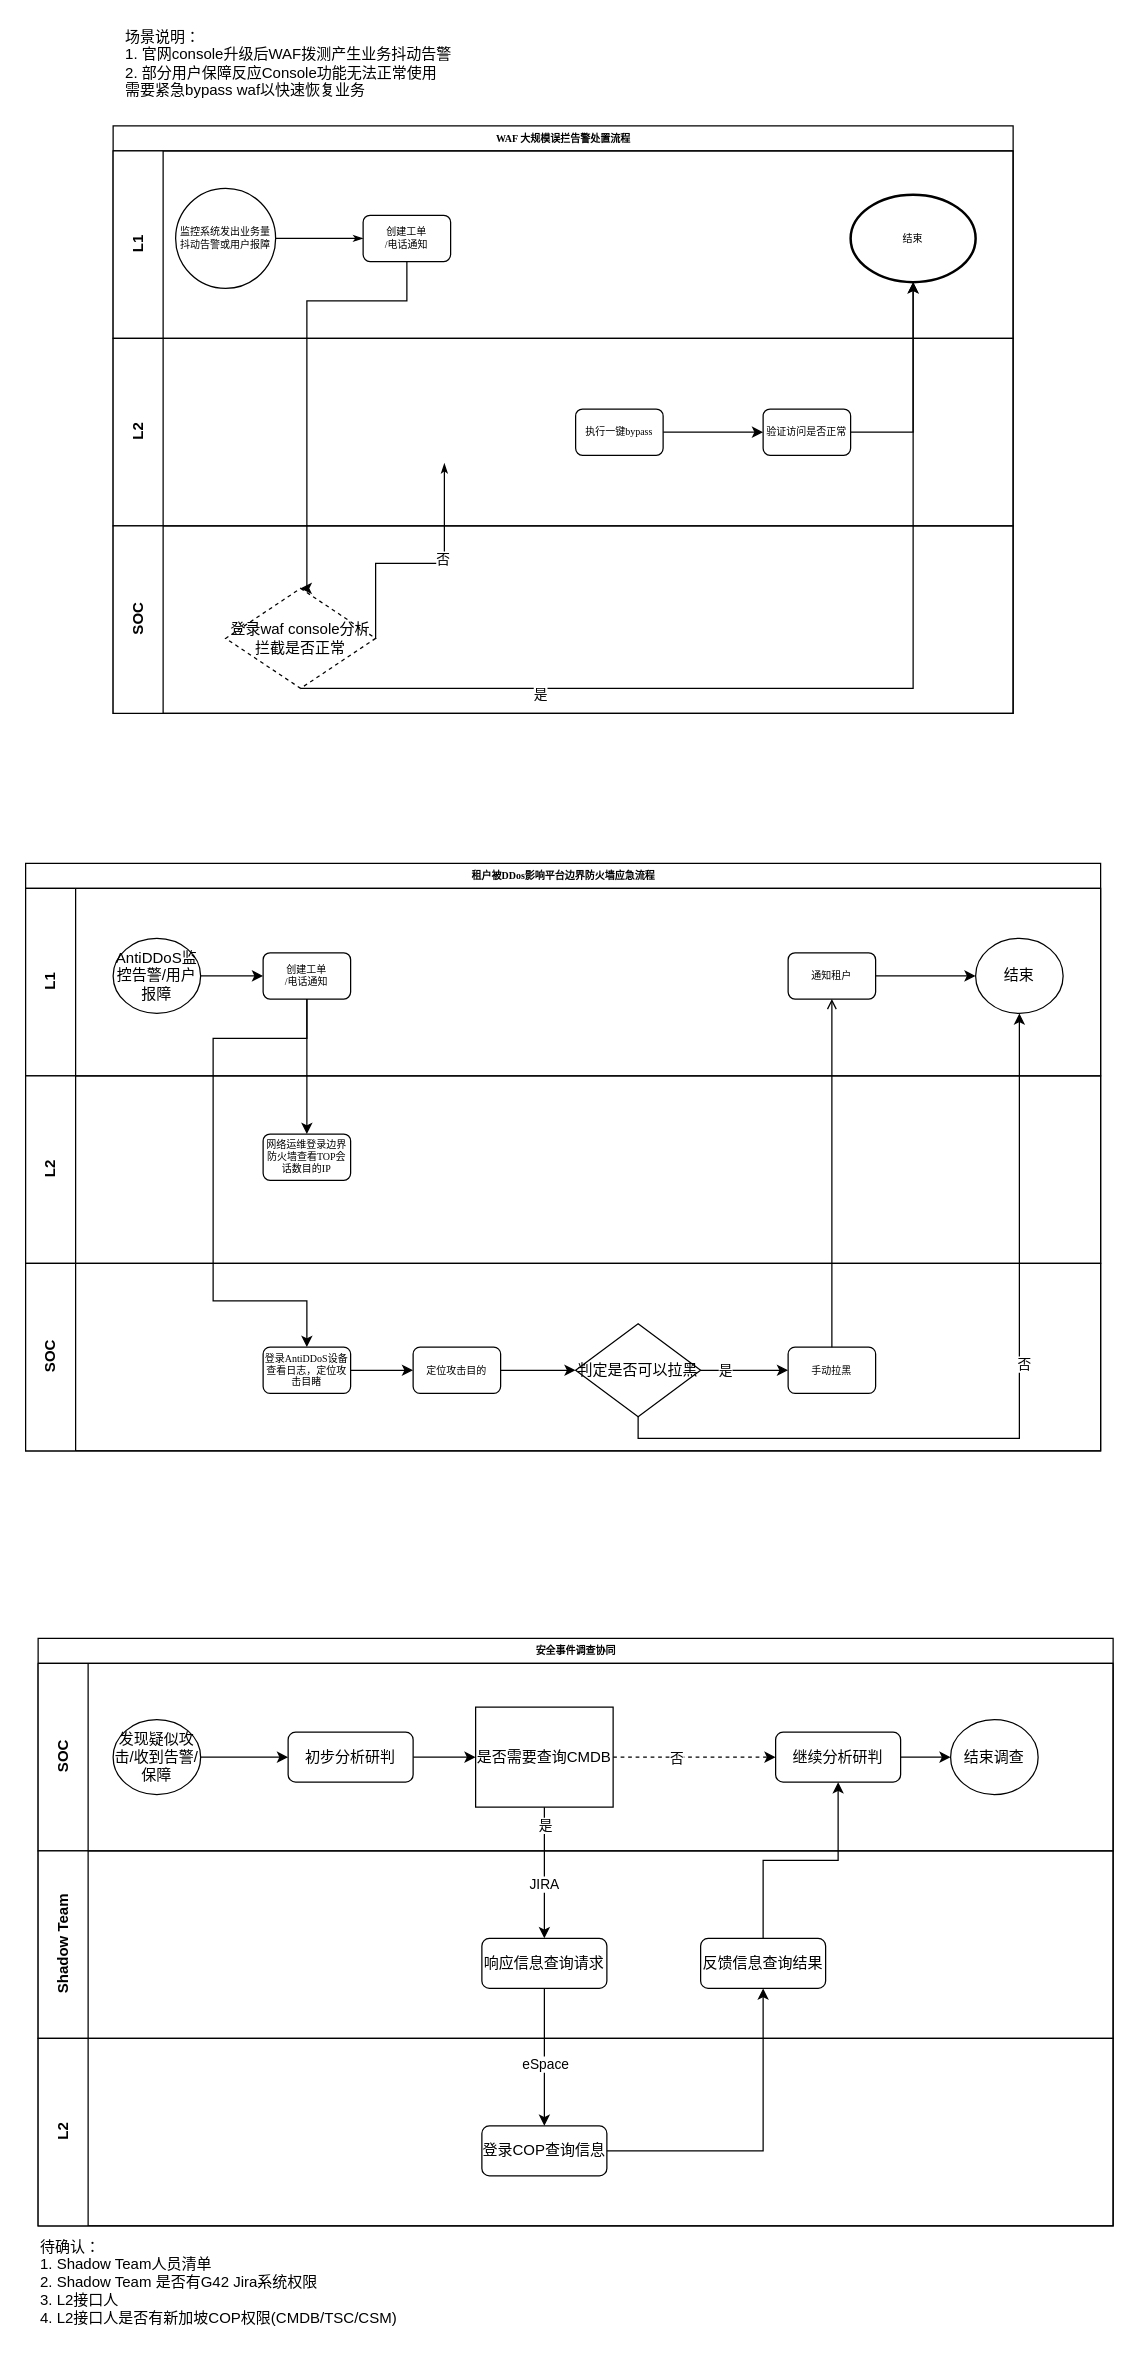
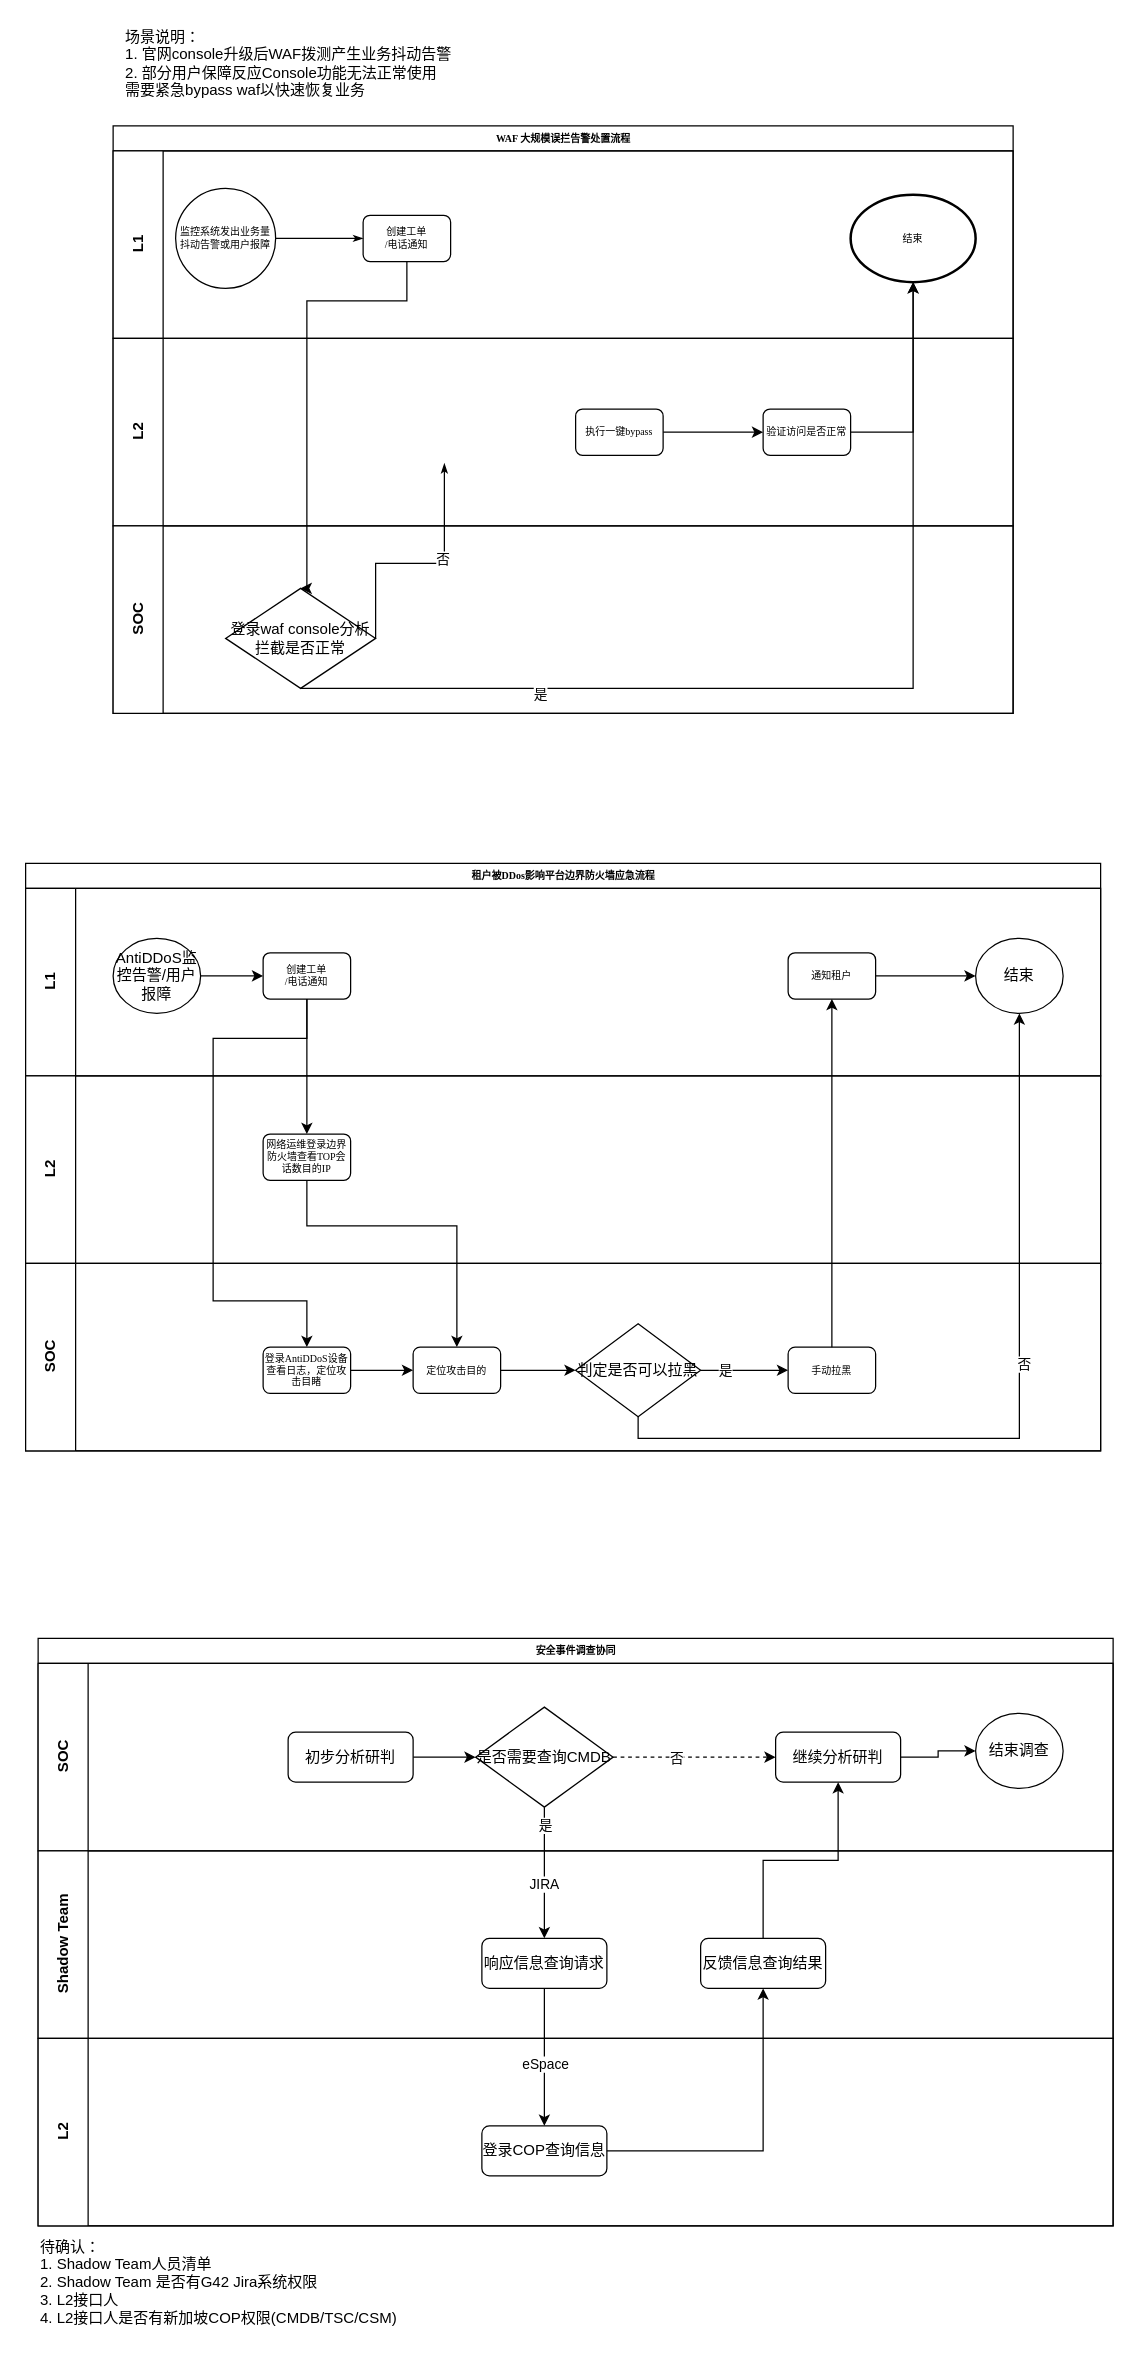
(301, 638) -> (301, 638)
(832, 1007) -> (832, 1009)
none -> (416, 1226)
(157, 1757) -> none
(240, 1757) -> none
(544, 1757) -> (544, 1757)
(994, 1757) -> (1019, 1751)
